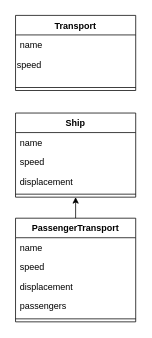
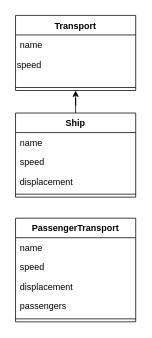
none -> (75, 99)
(75, 210) -> none
